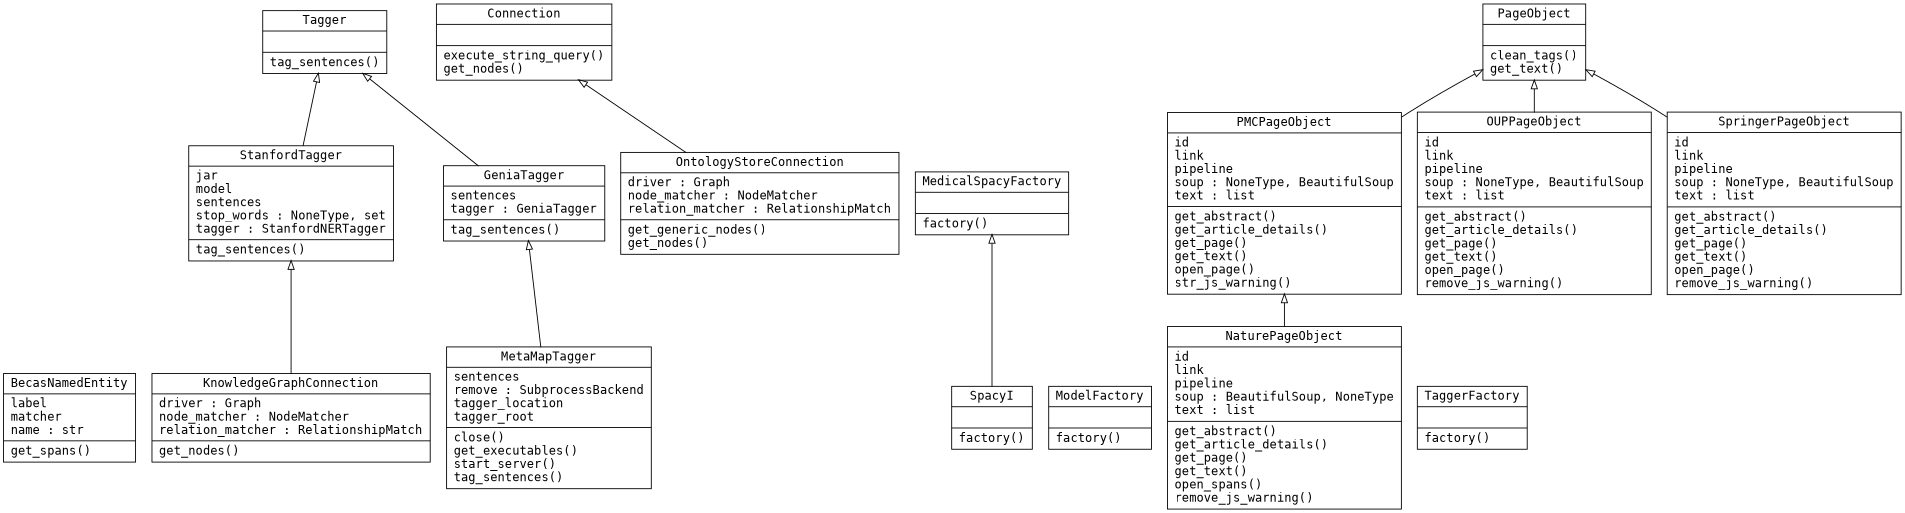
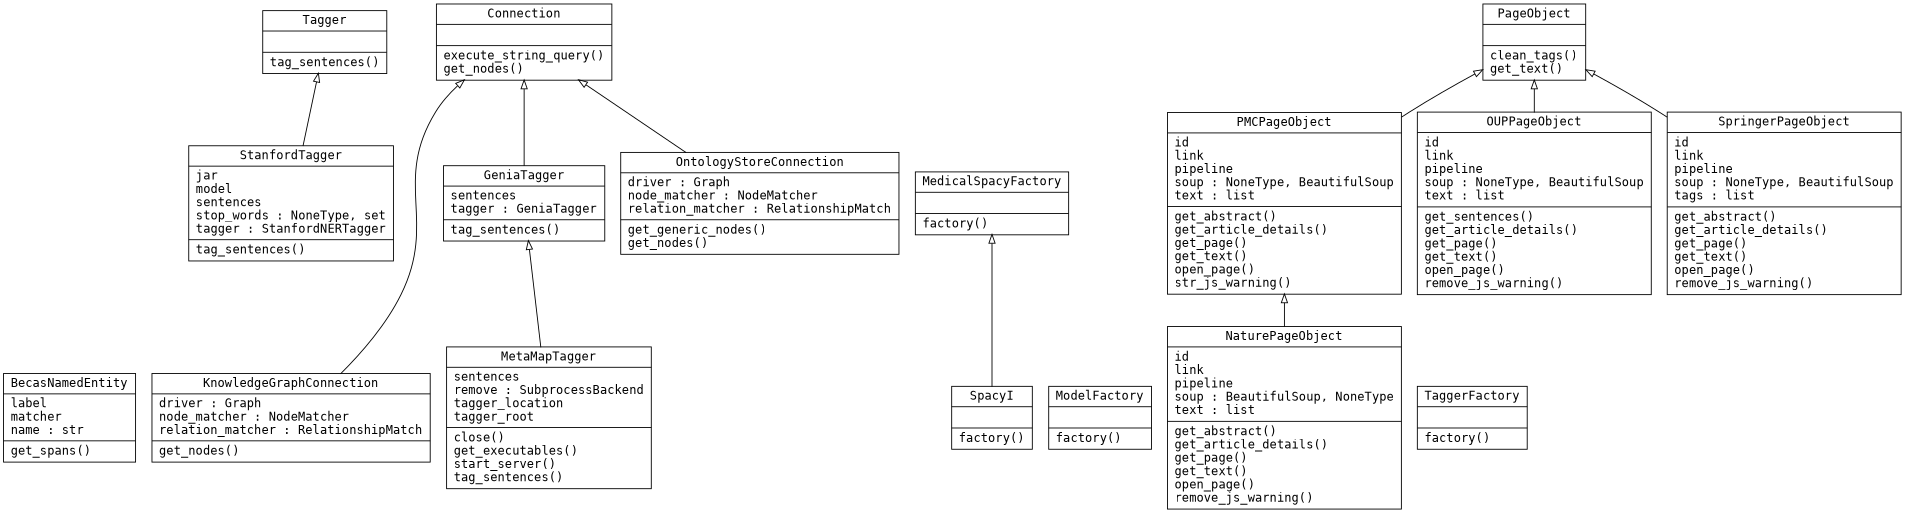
(424, 123) -> (524, 127)
(1715, 196) -> (1715, 196)
(1476, 217) -> (1479, 217)
(291, 322) -> (416, 236)
(1219, 485) -> (1215, 485)
